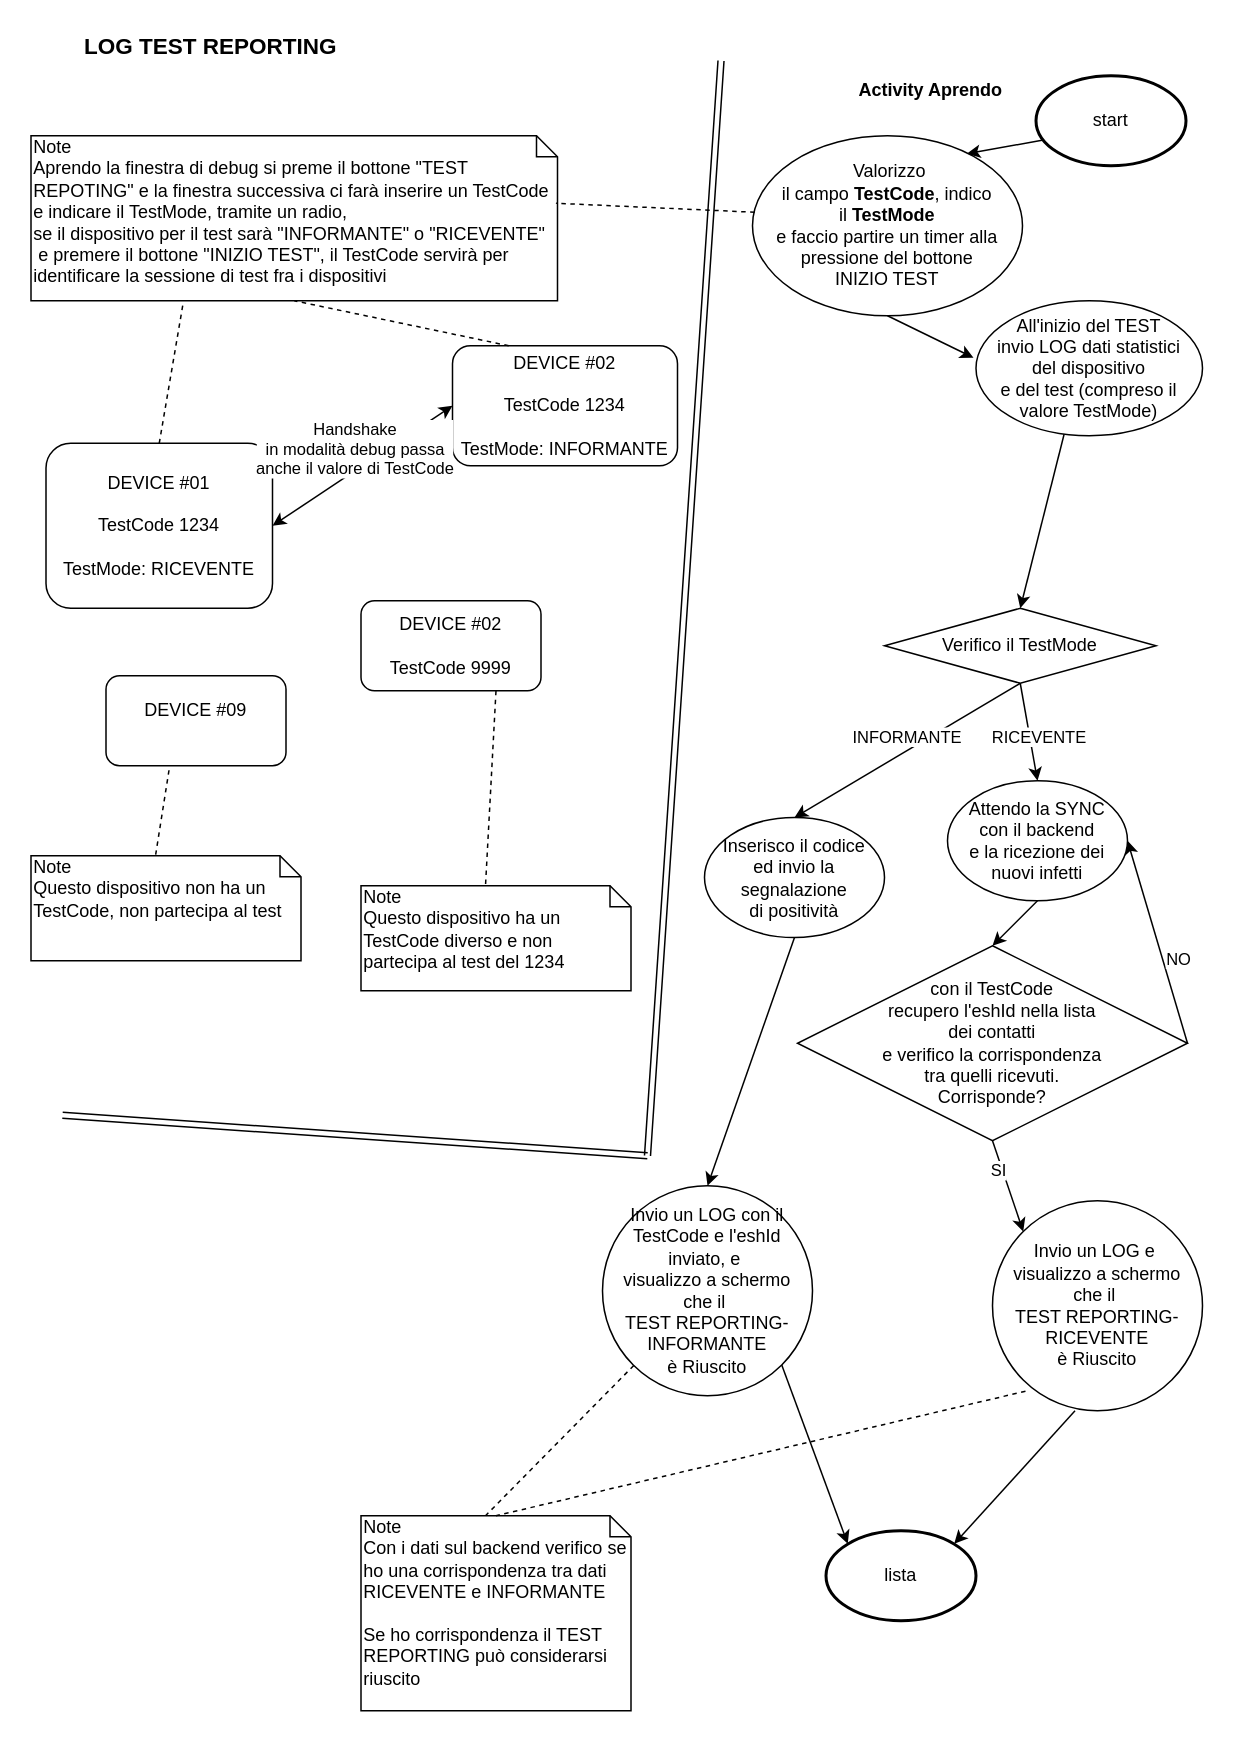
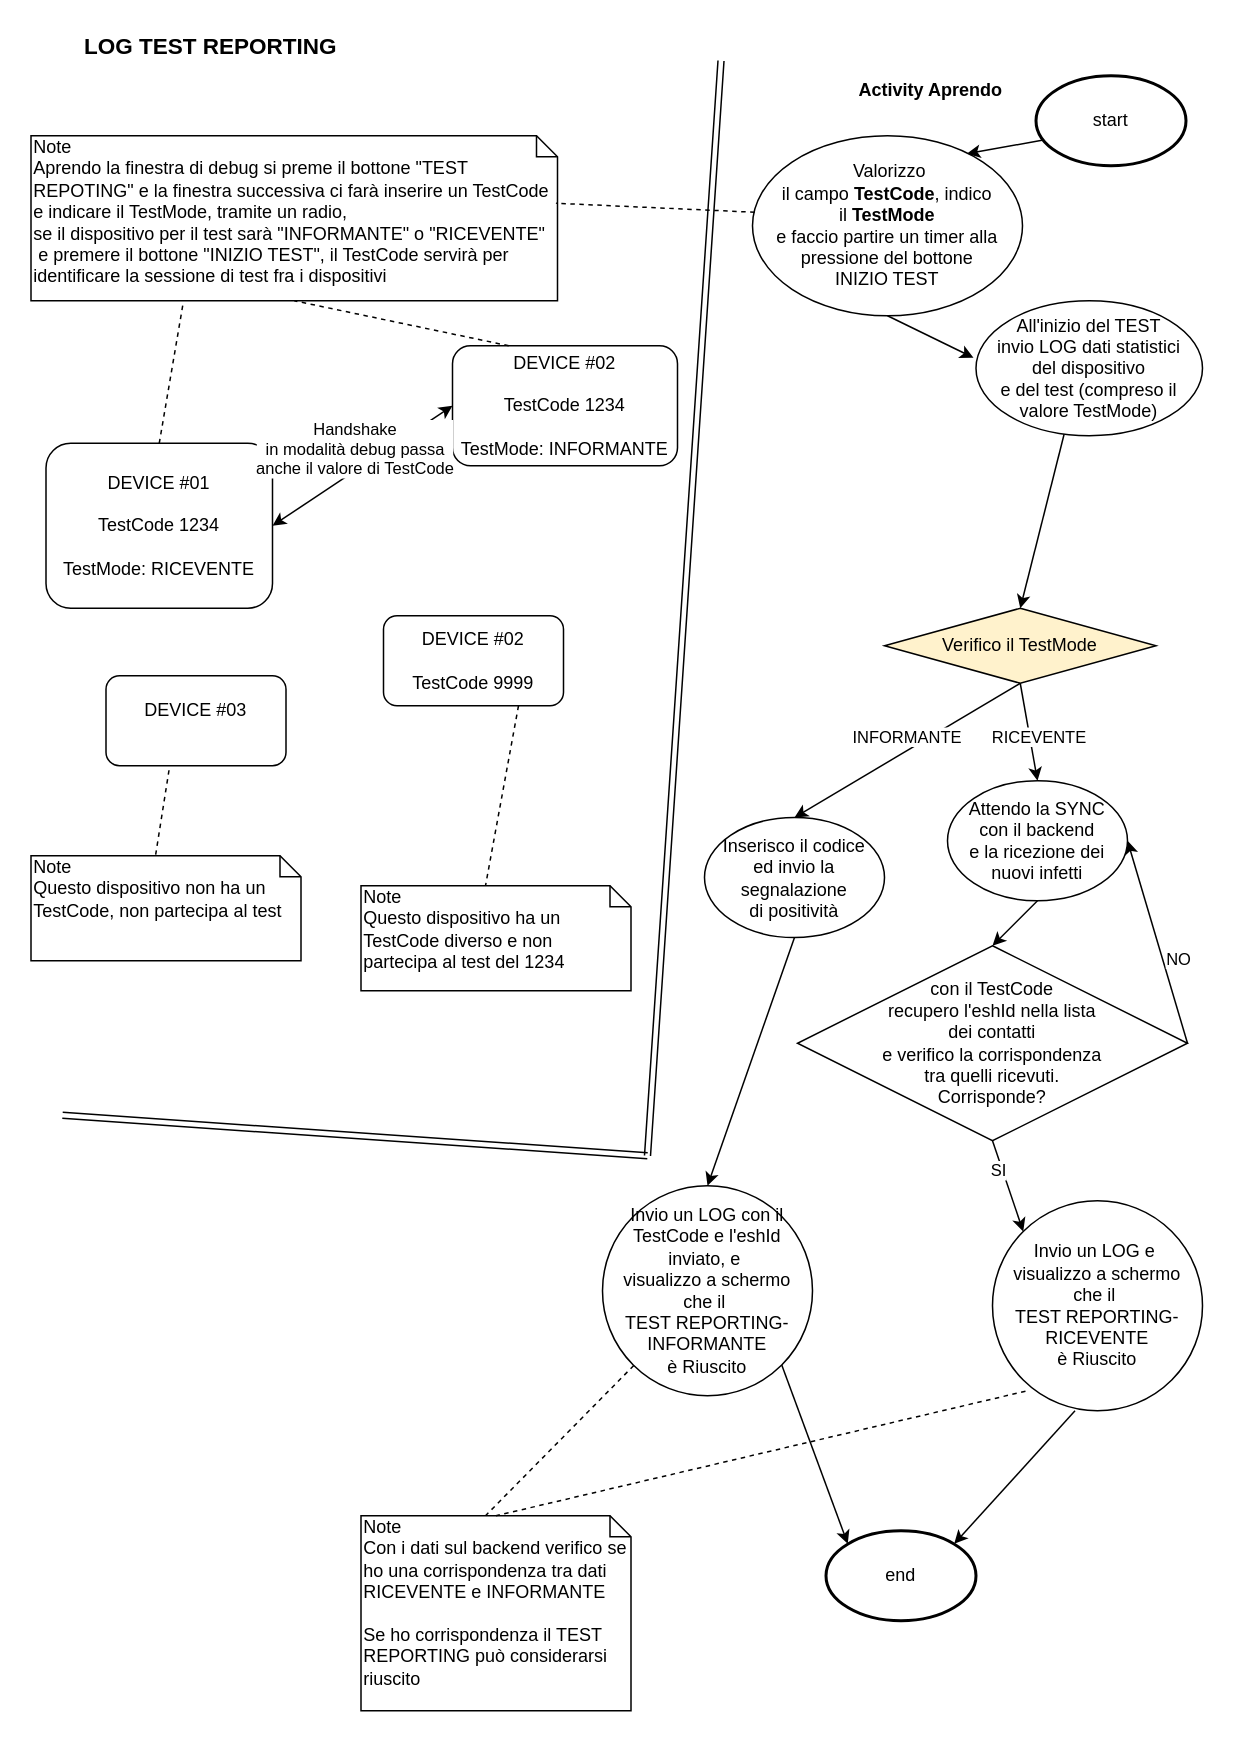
(451, 646) -> (473, 661)
(1020, 646) -> (1020, 646)
(196, 721) -> (196, 721)
(901, 1576) -> (901, 1576)
